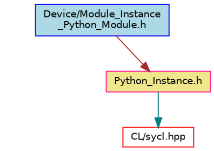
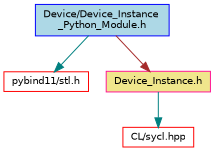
(102, 20) -> (102, 20)
none -> (46, 82)
(158, 82) -> (158, 82)
